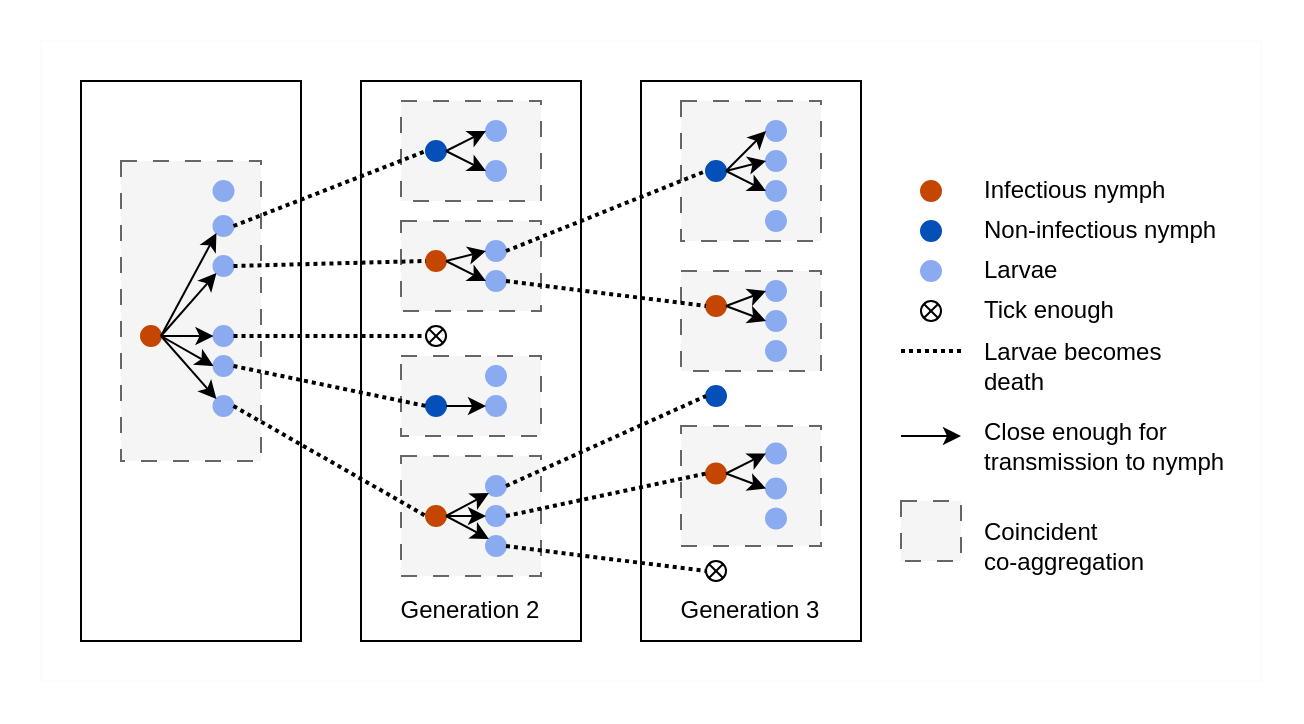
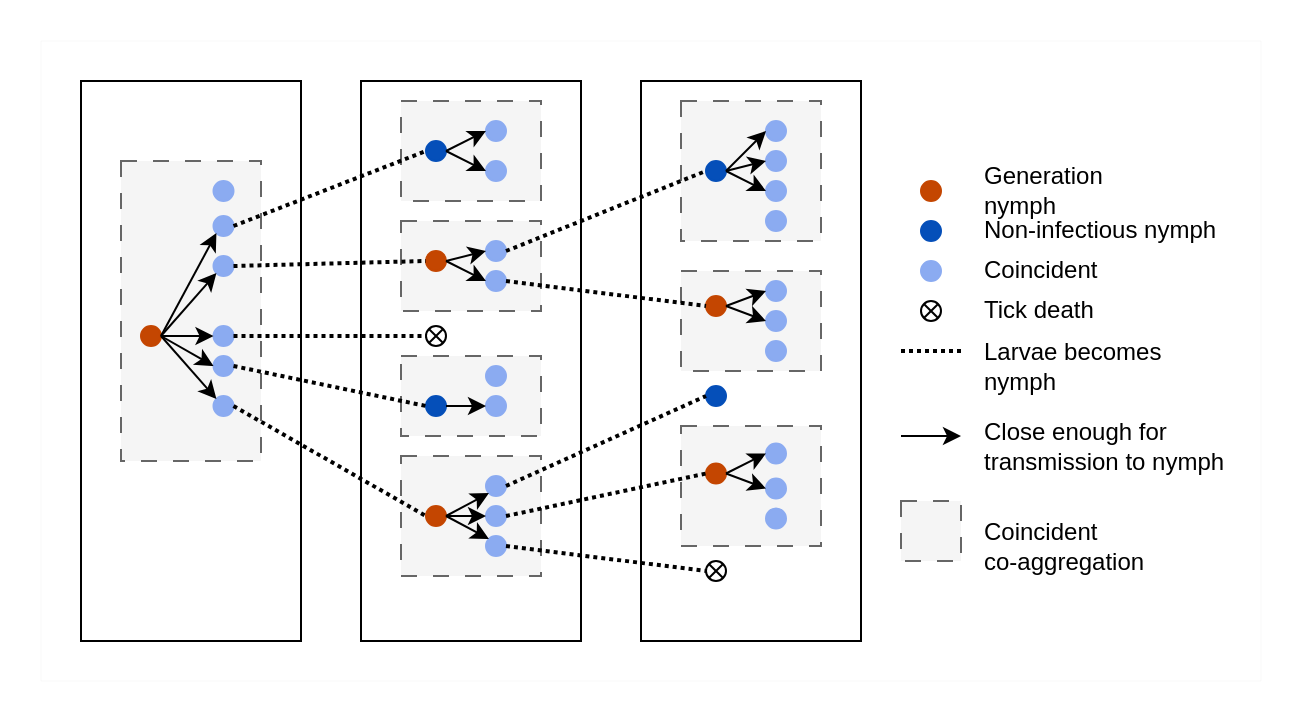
(1083, 191) -> (1083, 191)
(1025, 271) -> (1046, 271)
(1053, 311) -> (1046, 311)
(1076, 367) -> (1076, 367)
(471, 611) -> none
(751, 611) -> none
